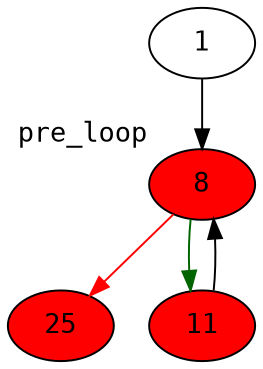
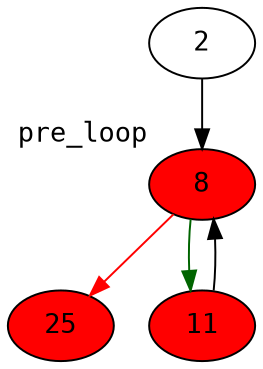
(202, 43) -> (202, 43)
